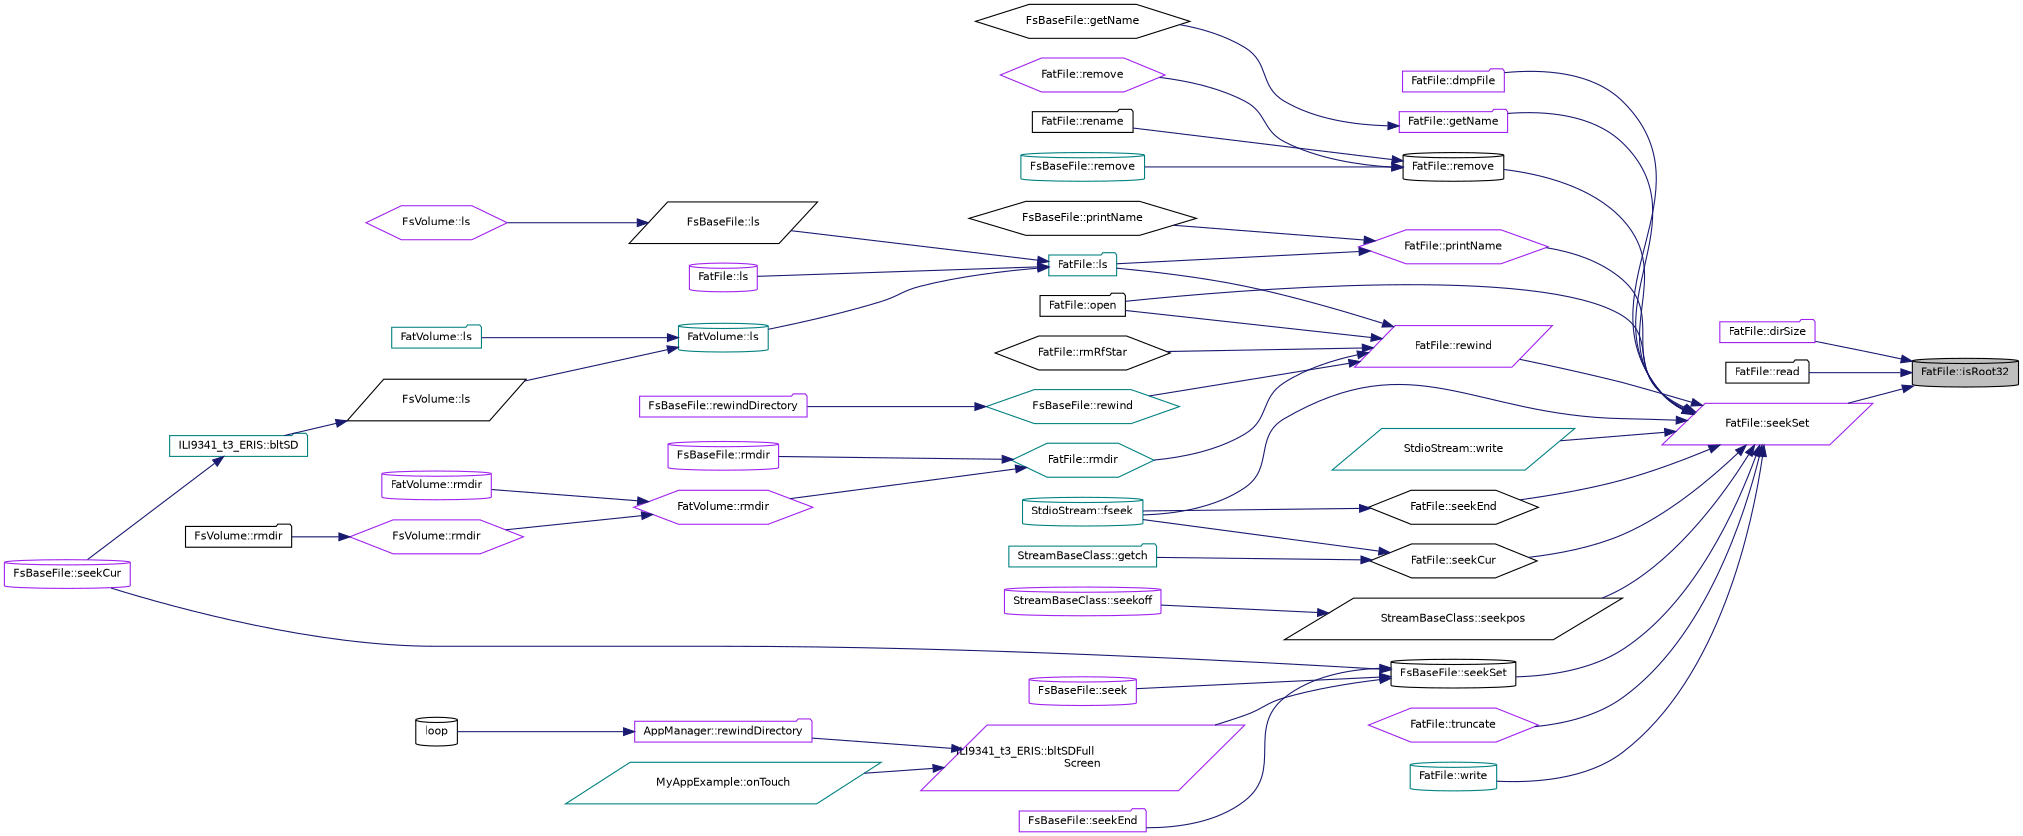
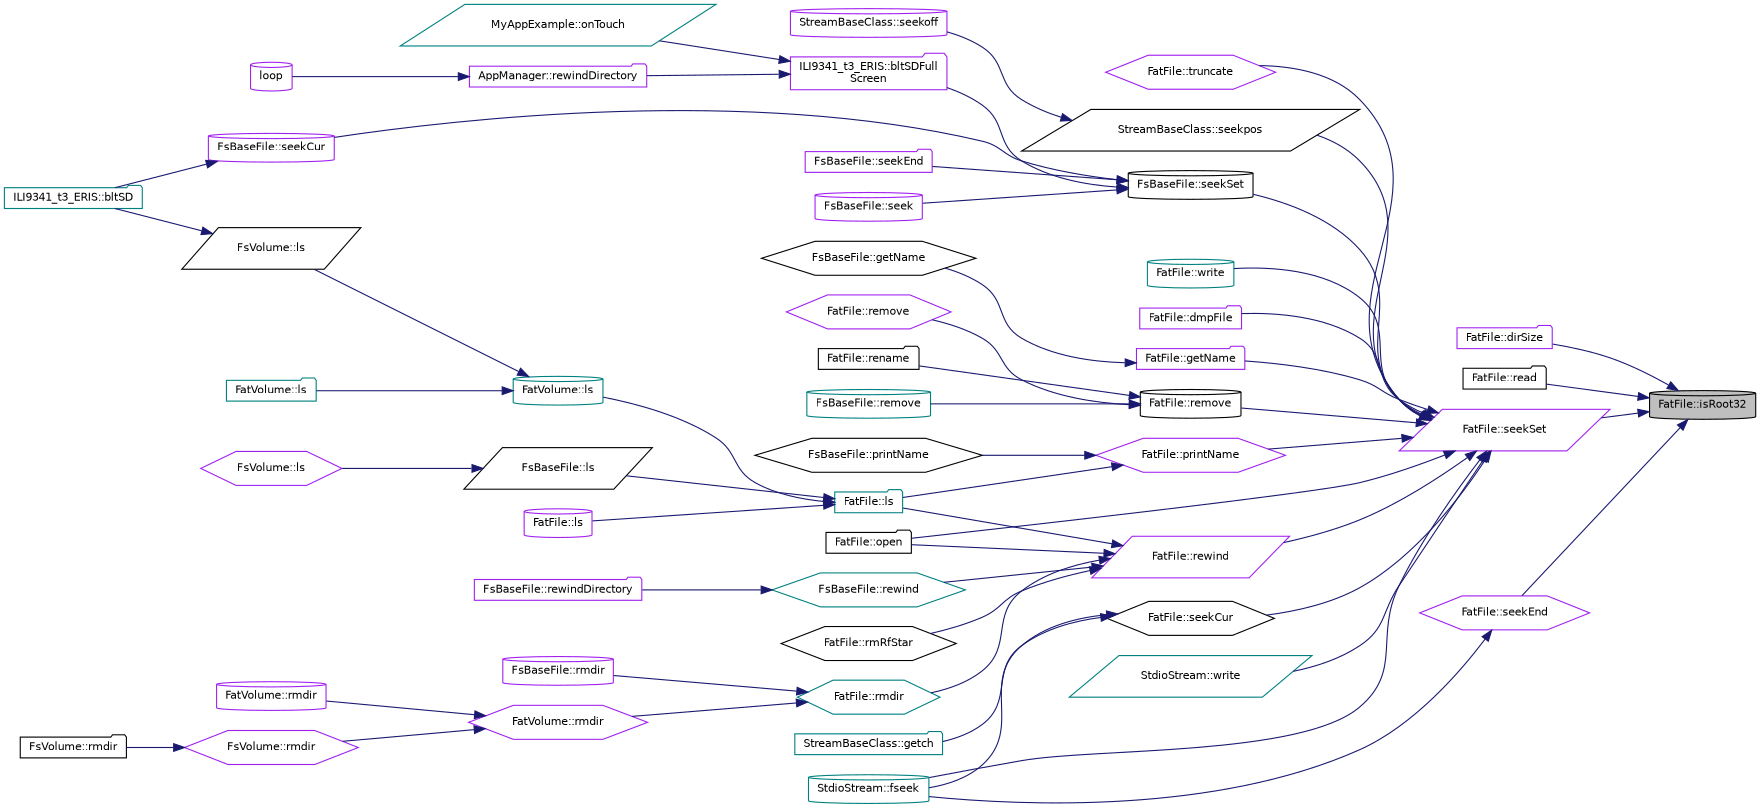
(1617, 481) -> (1601, 512)
(1453, 507) -> (1505, 613)
(151, 511) -> (161, 176)
(437, 732) -> (271, 77)
(1083, 758) -> (869, 73)
